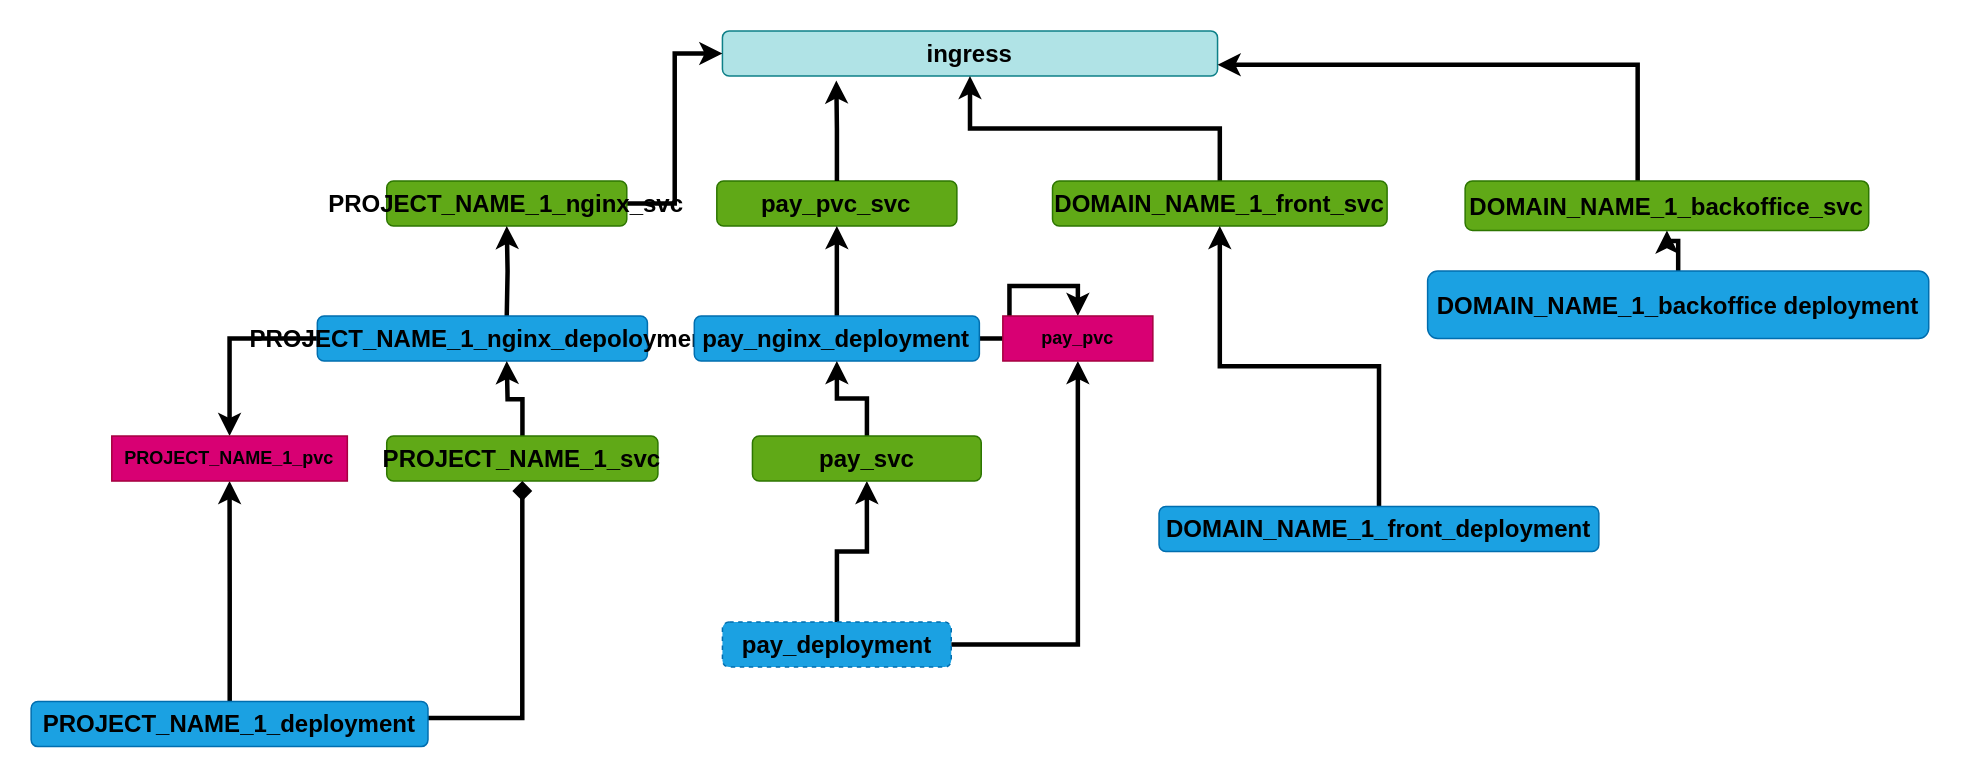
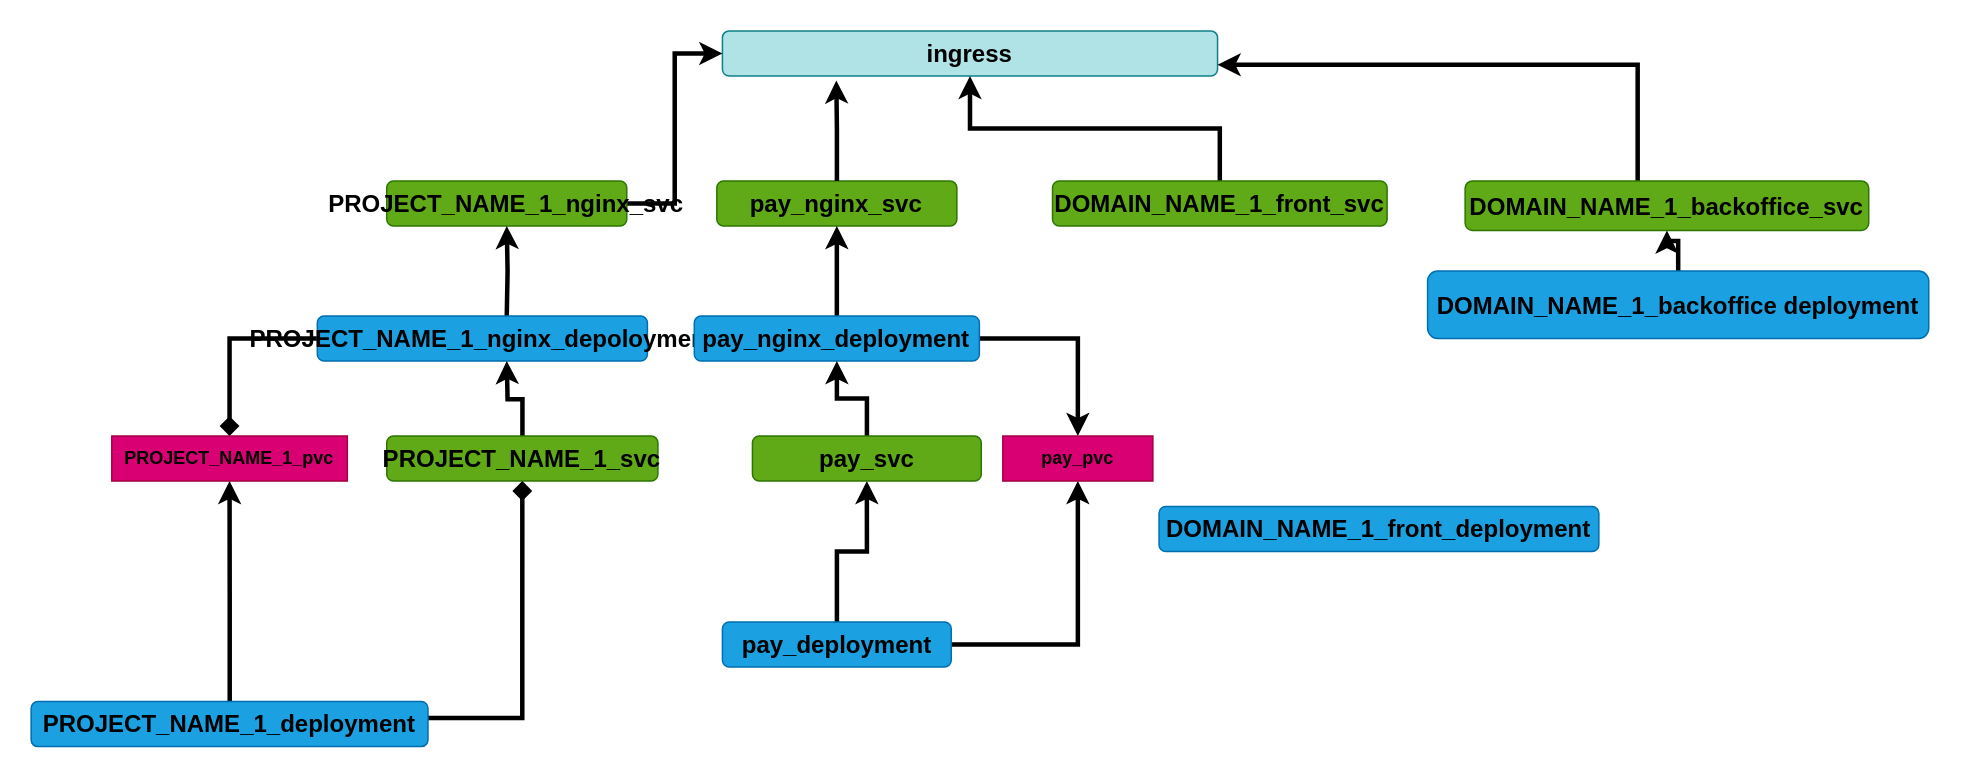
(836, 203) -> (836, 203)
(1078, 338) -> (1078, 458)
(1307, 366) -> none
(230, 417) -> (230, 417)
(837, 644) -> (837, 644)
